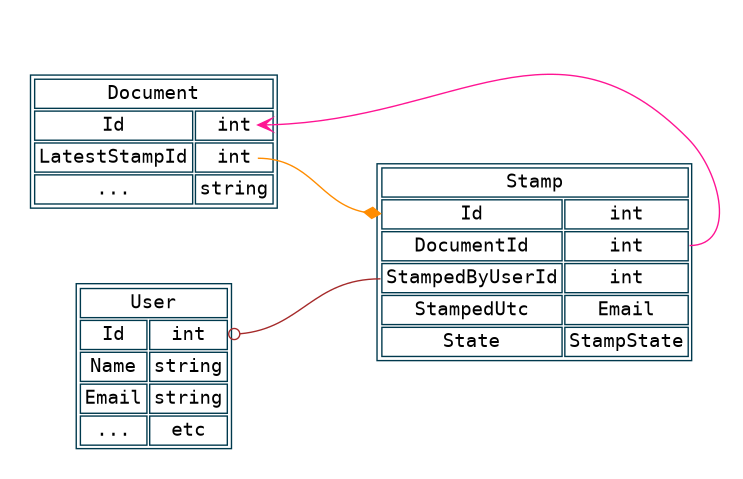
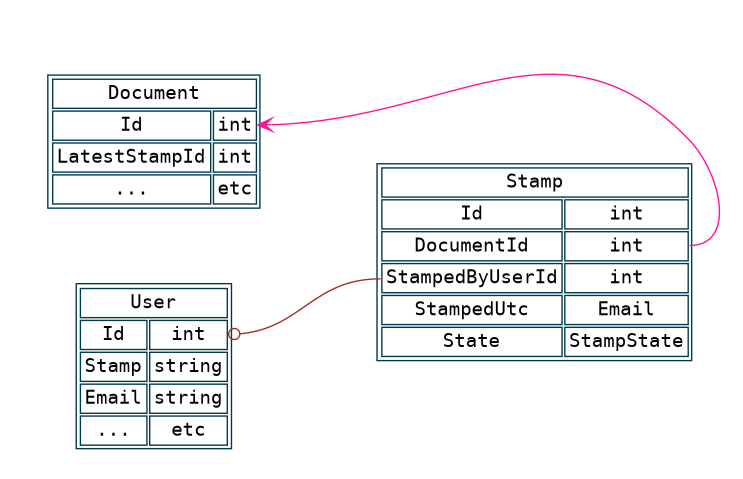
(313, 181) -> none
(234, 189) -> (235, 189)
(114, 366) -> (114, 366)
